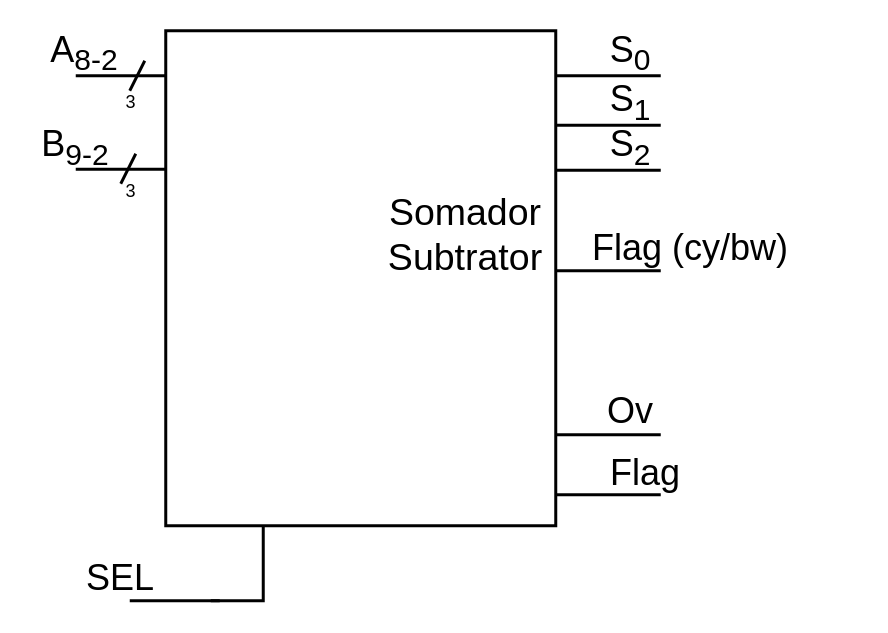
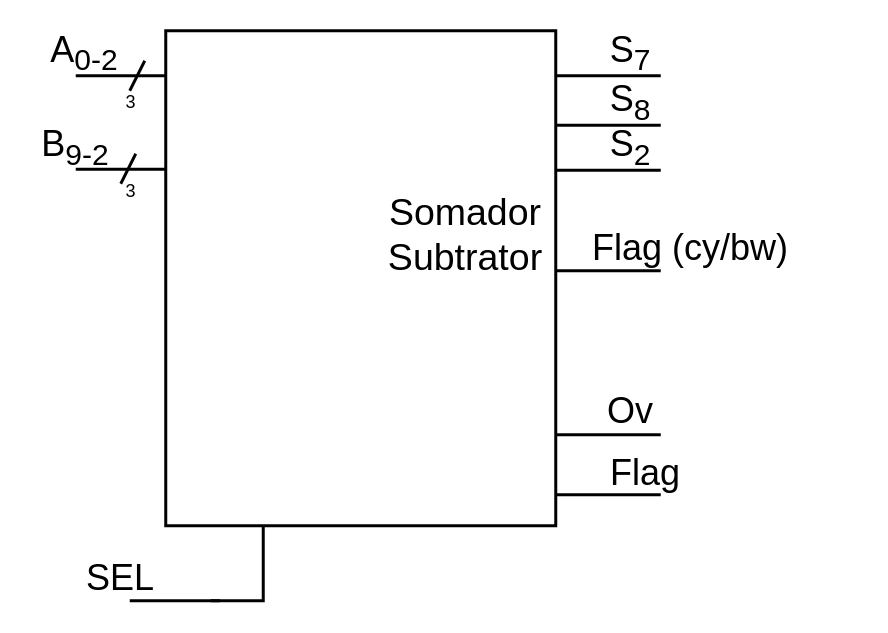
(85, 53) -> (85, 53)
(631, 53) -> (631, 53)
(631, 103) -> (631, 103)
